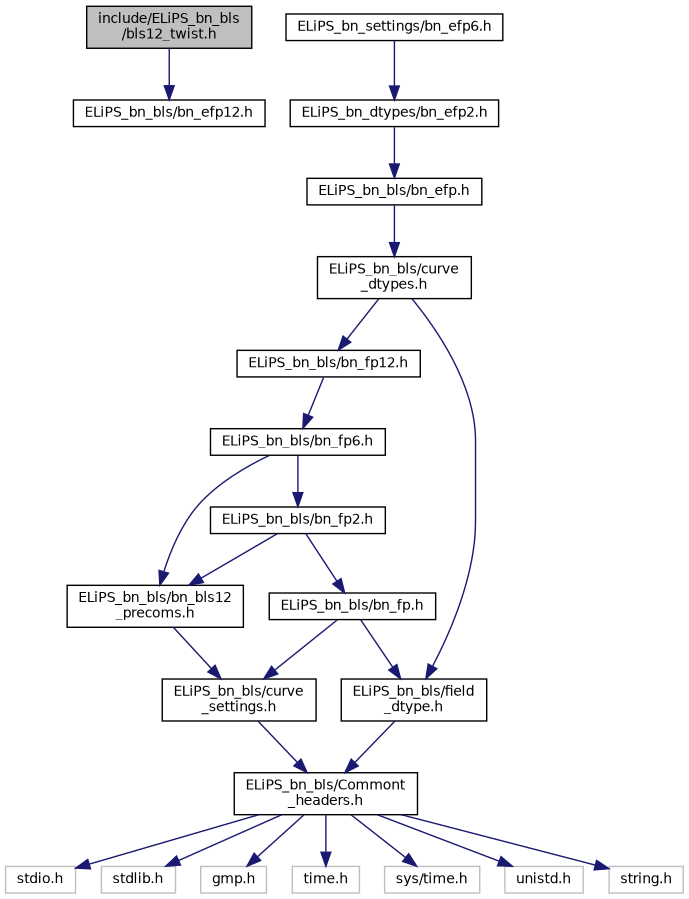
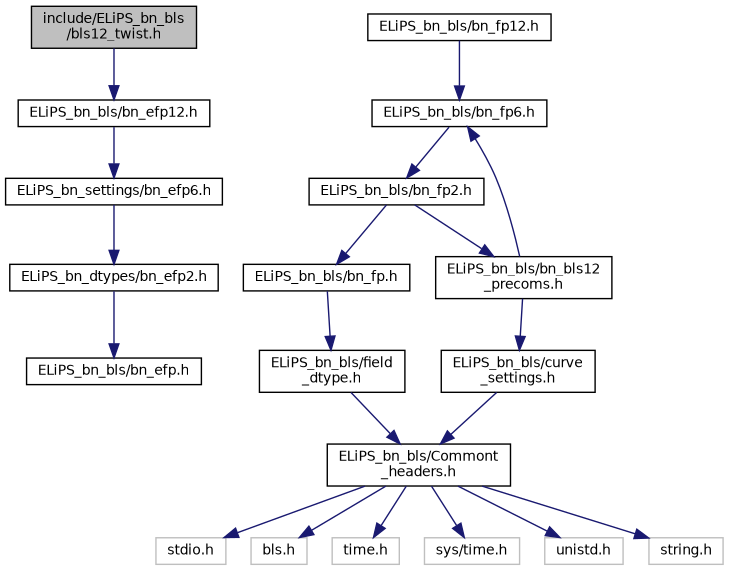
none -> (114, 145)
(394, 278) -> none
(202, 501) -> (503, 196)
(306, 645) -> none
(138, 880) -> (279, 551)
(234, 880) -> none
